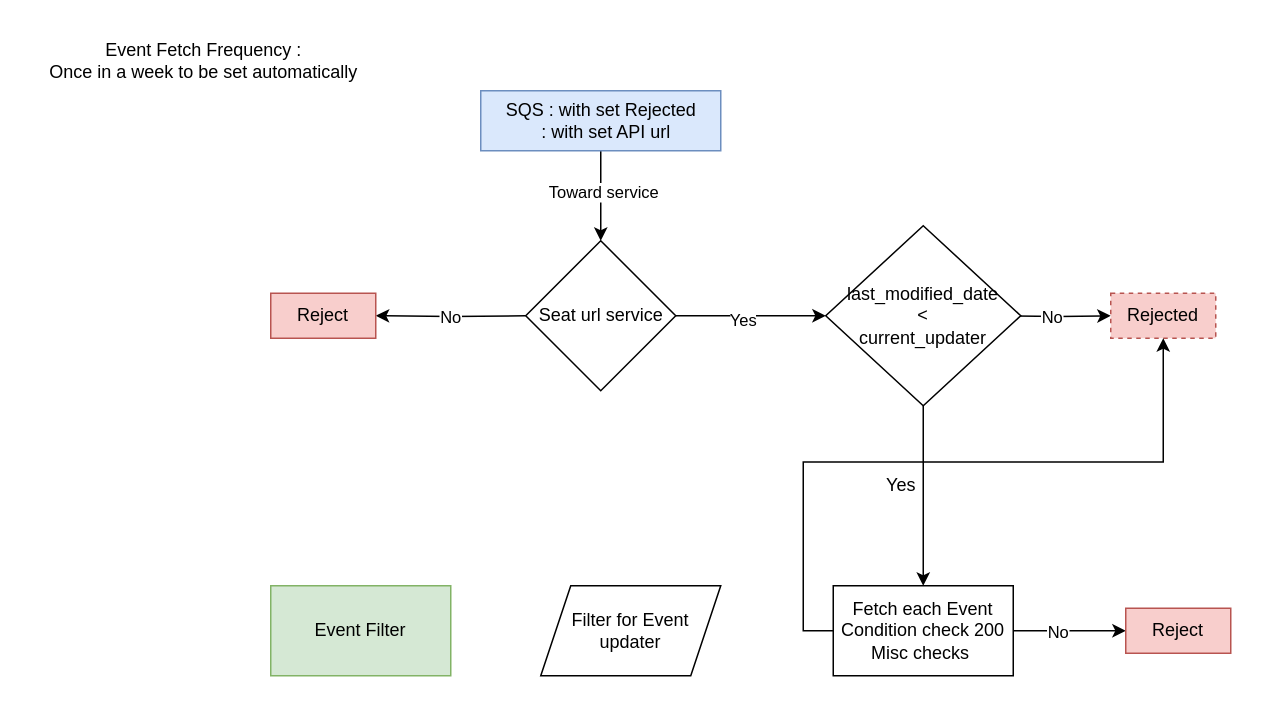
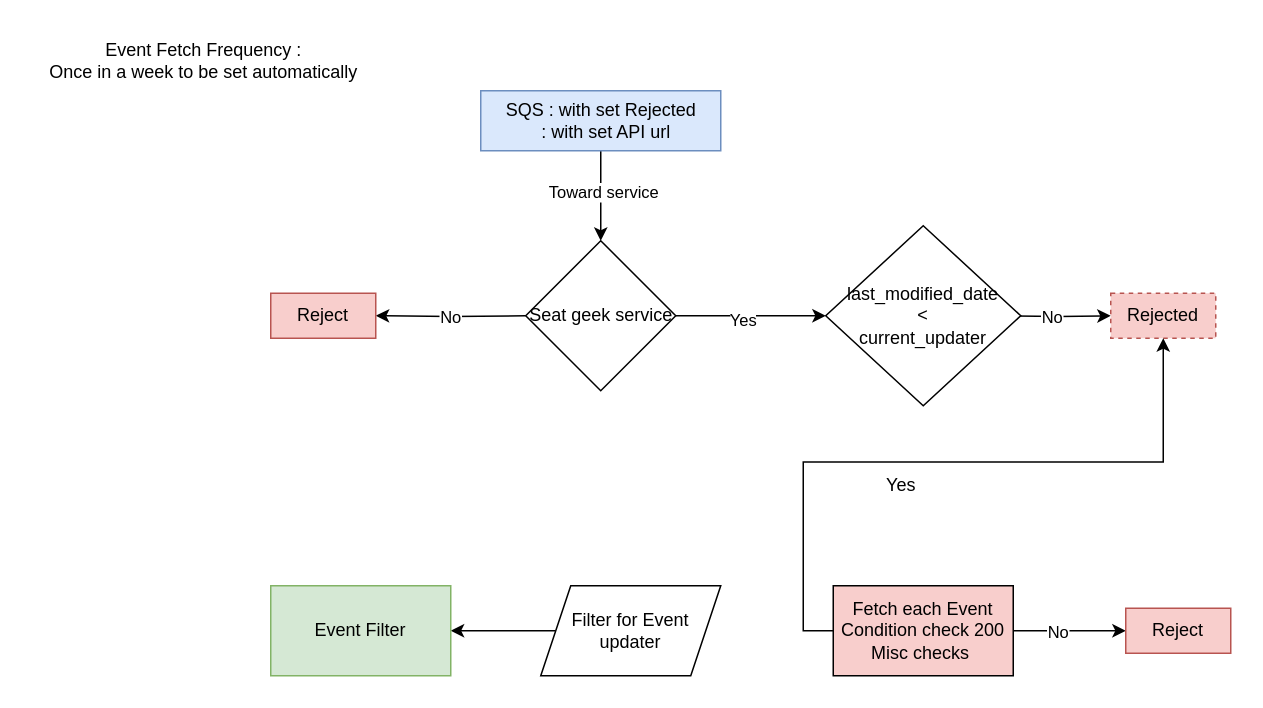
(602, 316) -> (602, 316)
(923, 491) -> none
none -> (509, 631)
(923, 631) -> (923, 631)
